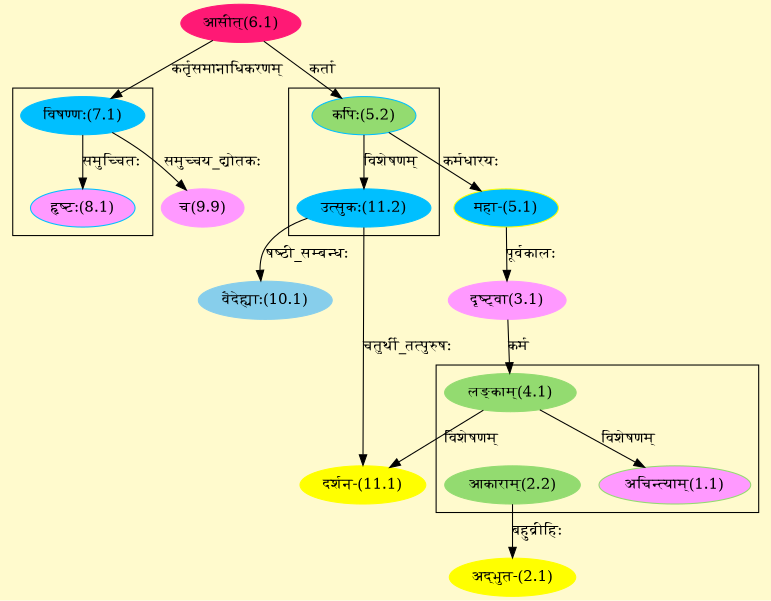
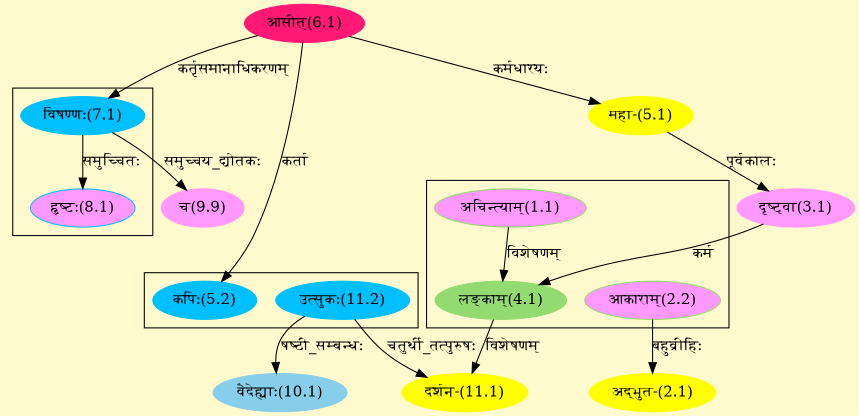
(364, 116) -> (205, 300)
(364, 156) -> none
(430, 159) -> (469, 69)
(506, 208) -> (641, 116)
(587, 436) -> (506, 249)
(513, 485) -> (653, 300)
